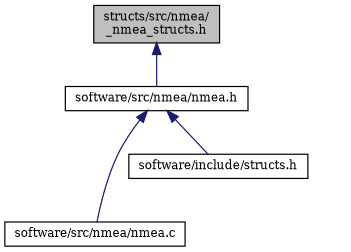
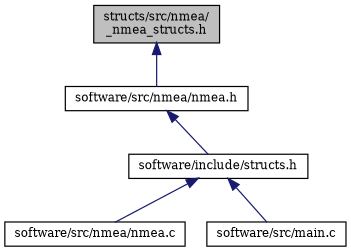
(112, 168) -> (151, 203)
none -> (276, 234)
